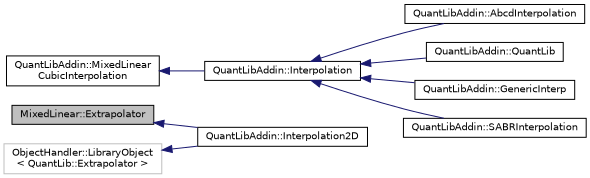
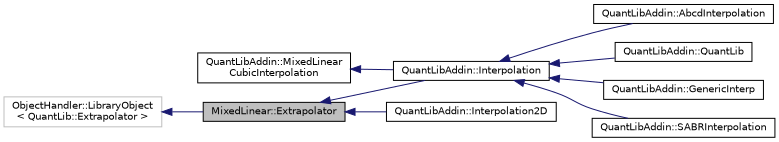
none -> (378, 90)
(185, 148) -> (188, 112)
